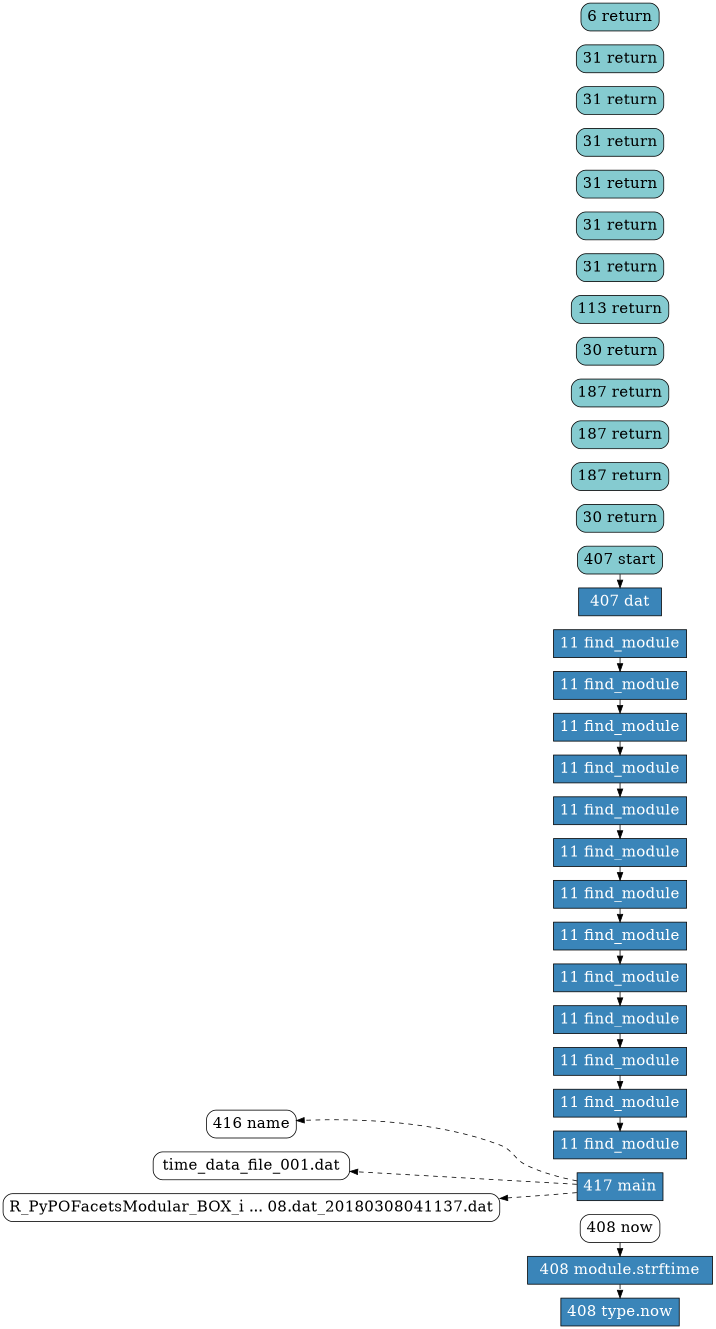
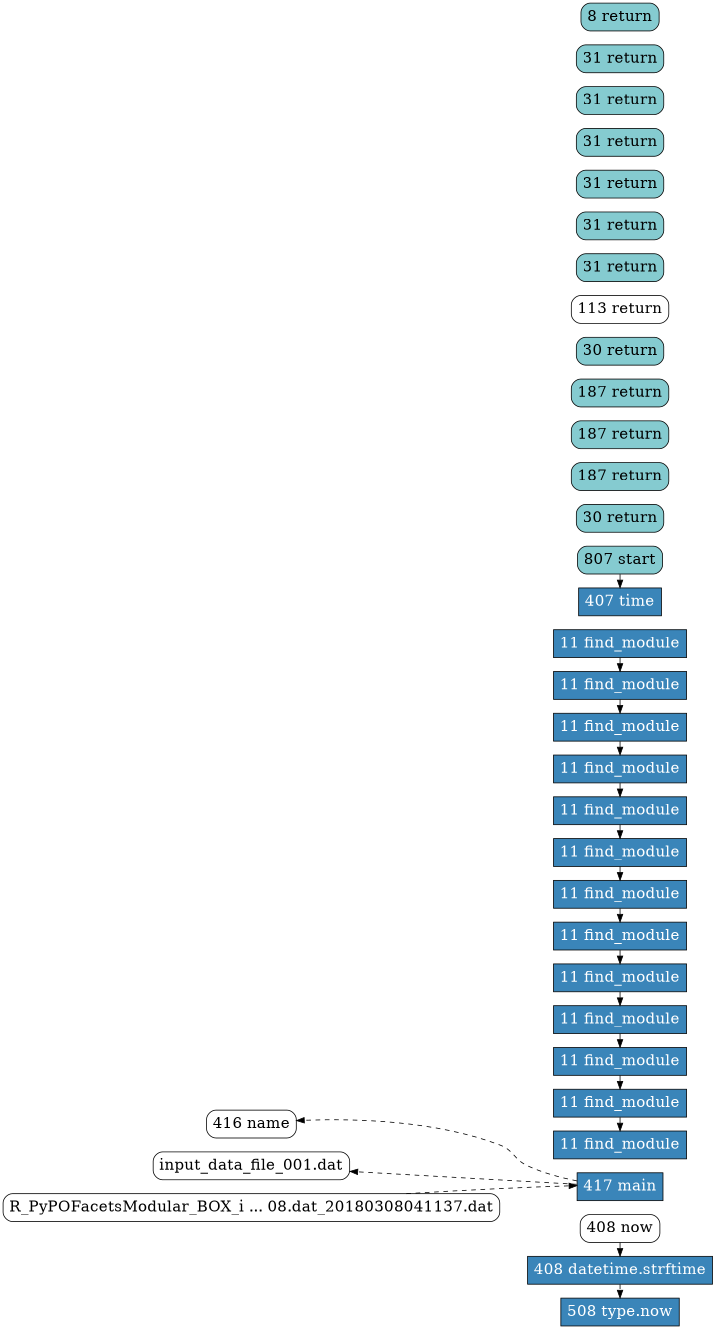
(620, 17) -> (620, 17)
(620, 309) -> (620, 309)
(620, 560) -> (620, 560)
(620, 602) -> (620, 602)
(251, 1166) -> (251, 1166)
(542, 1195) -> (488, 1189)
(620, 1270) -> (620, 1270)
(620, 1312) -> (620, 1312)
